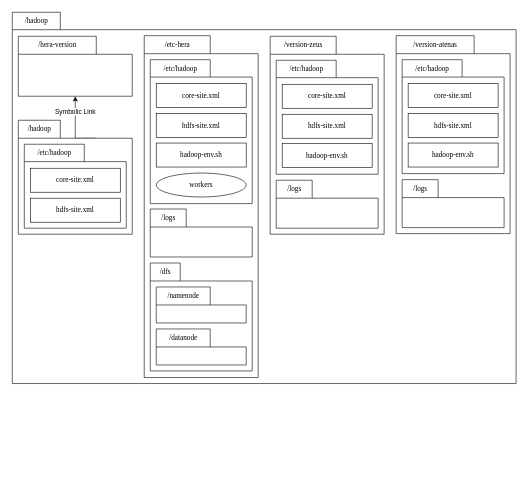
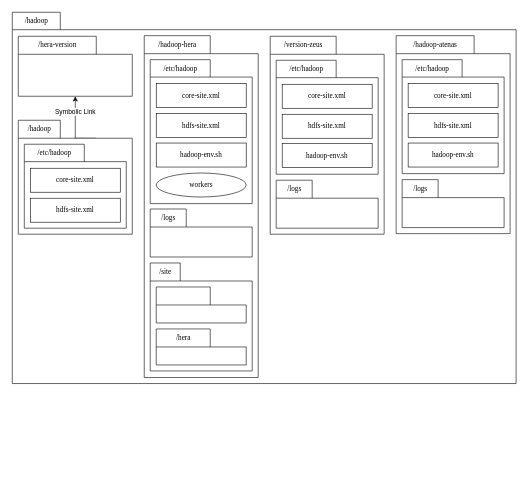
(178, 45) -> (178, 45)
(436, 45) -> (436, 45)
(166, 272) -> (166, 272)
(183, 296) -> none
(184, 338) -> (184, 338)
